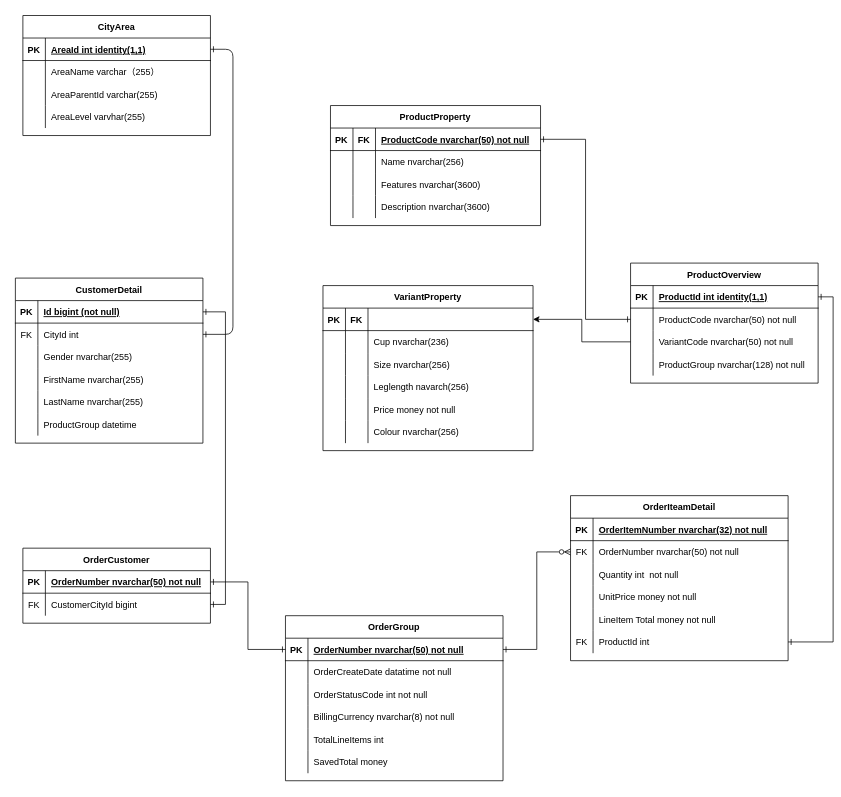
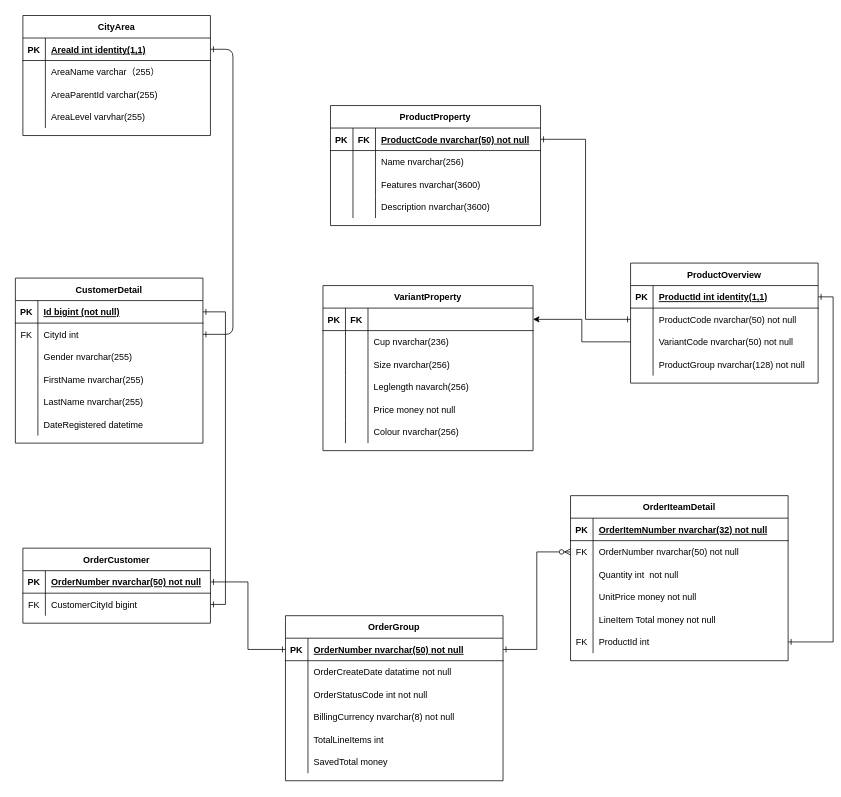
(94, 425) -> (98, 425)
